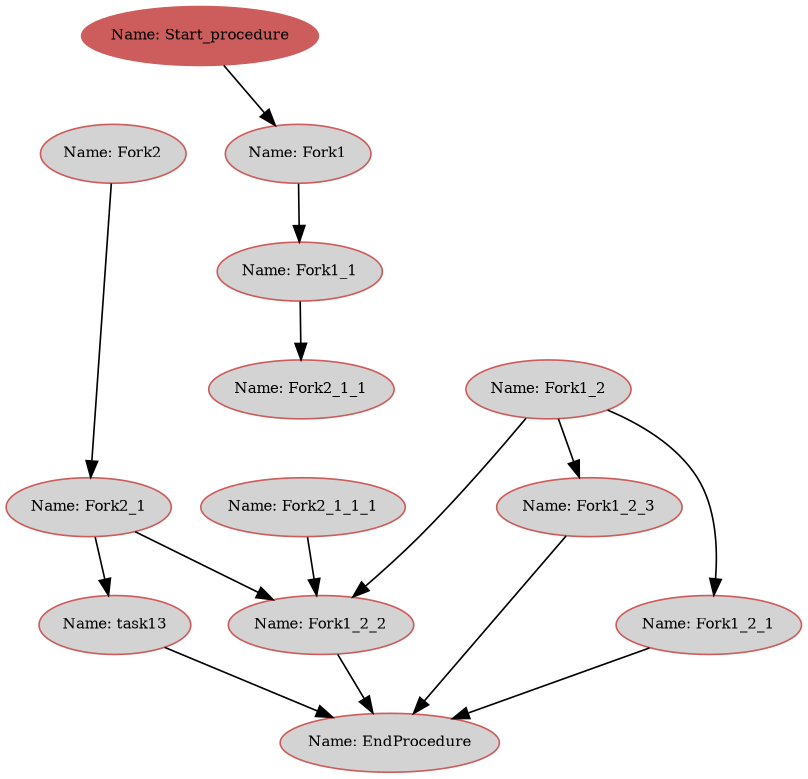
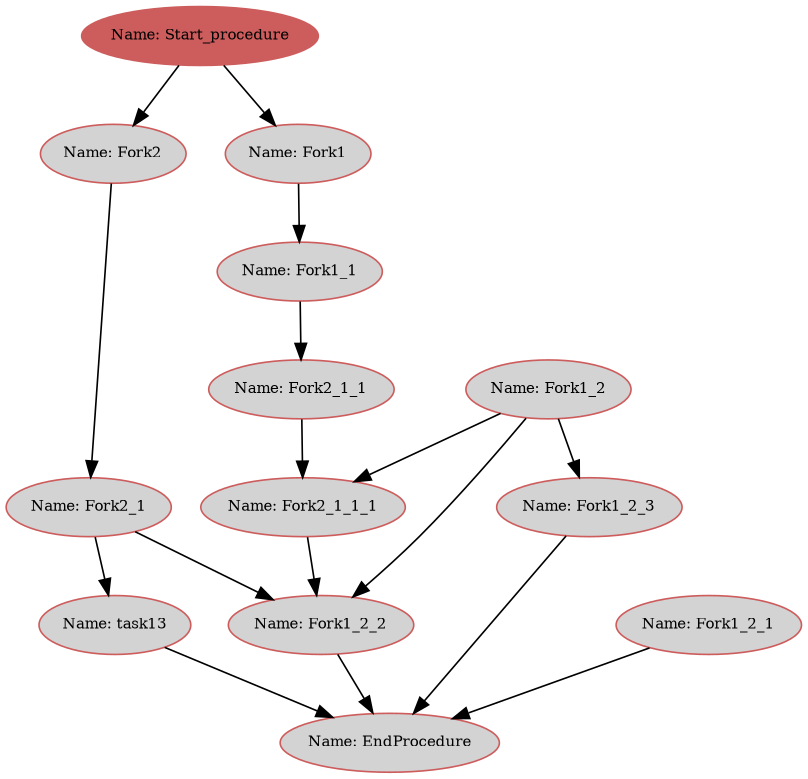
none -> (161, 89)
none -> (302, 440)
(695, 474) -> (435, 444)
